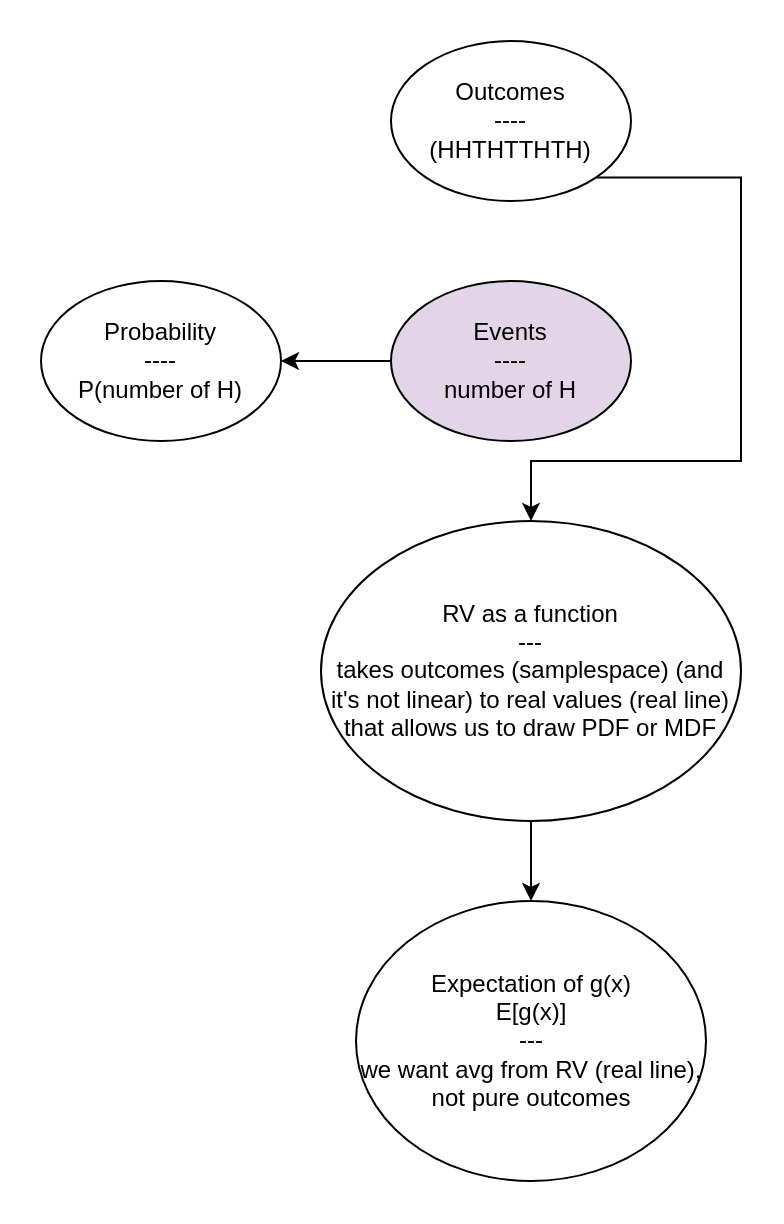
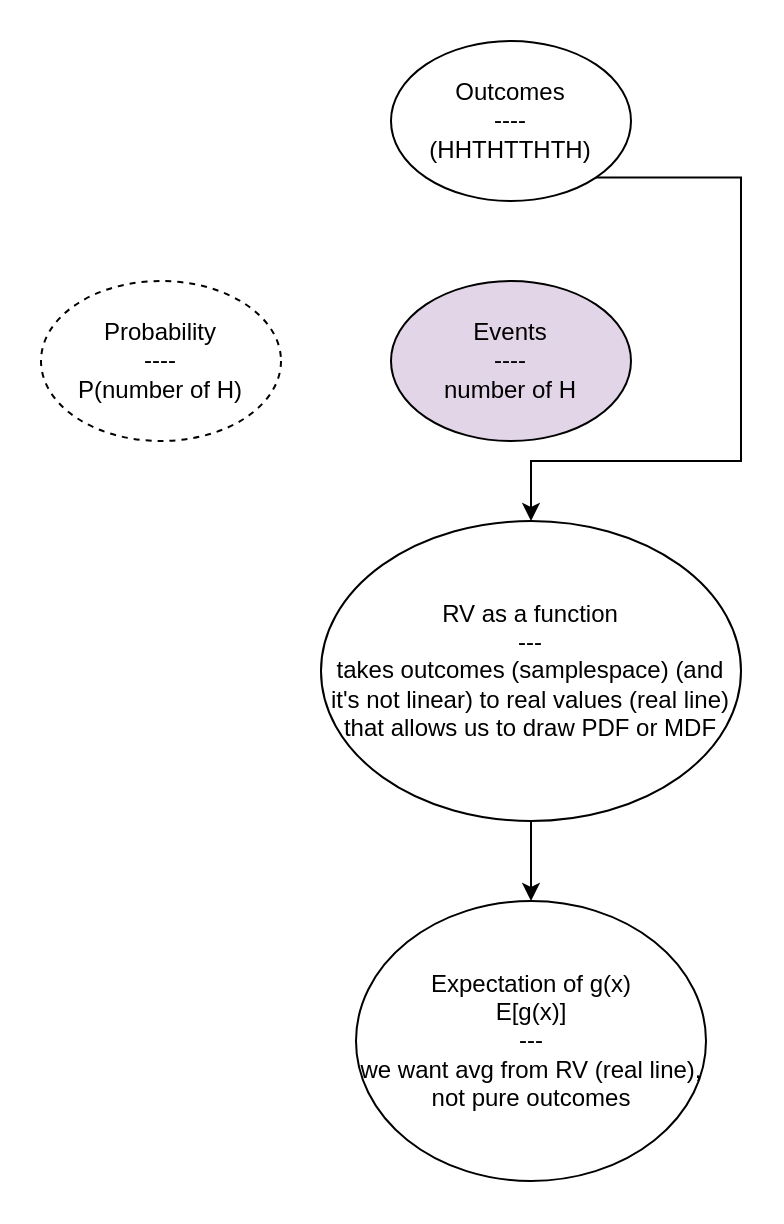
(161, 361) -> (161, 361)
(343, 361) -> none
